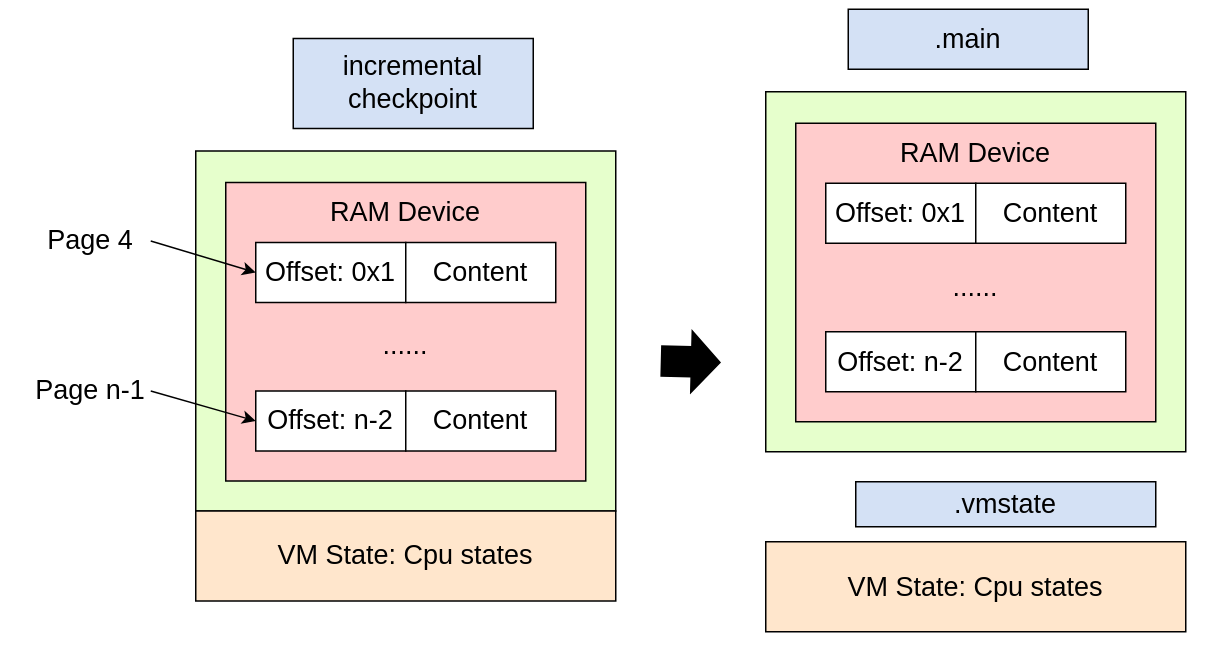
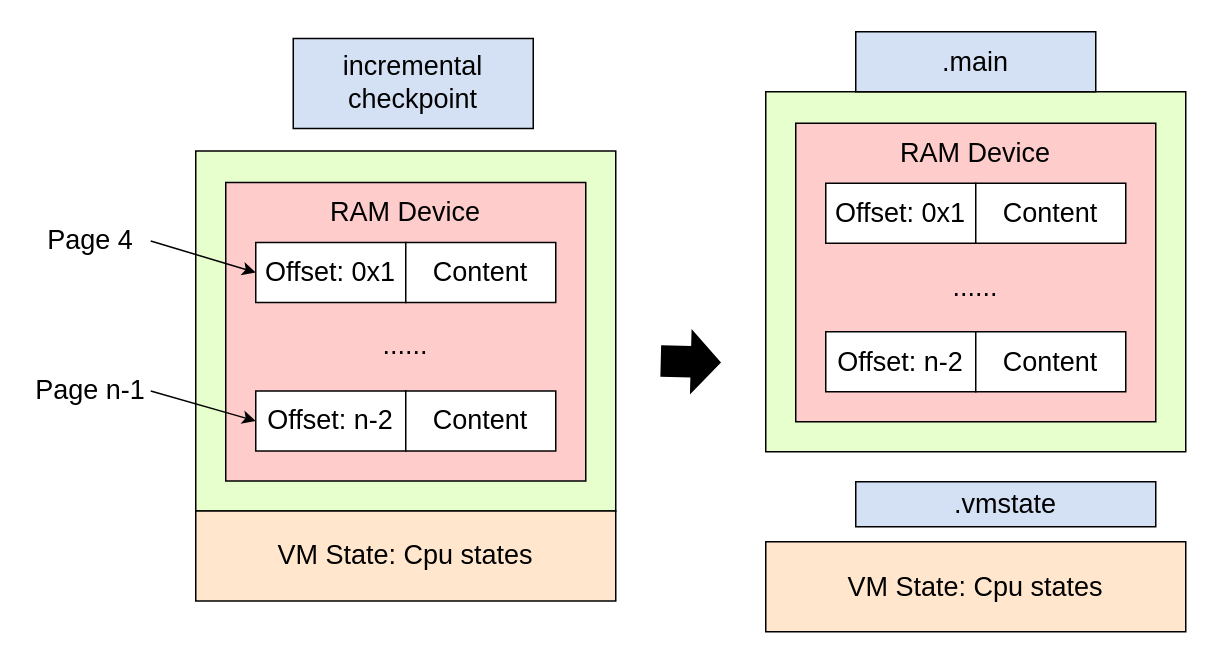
(968, 39) -> (976, 62)
